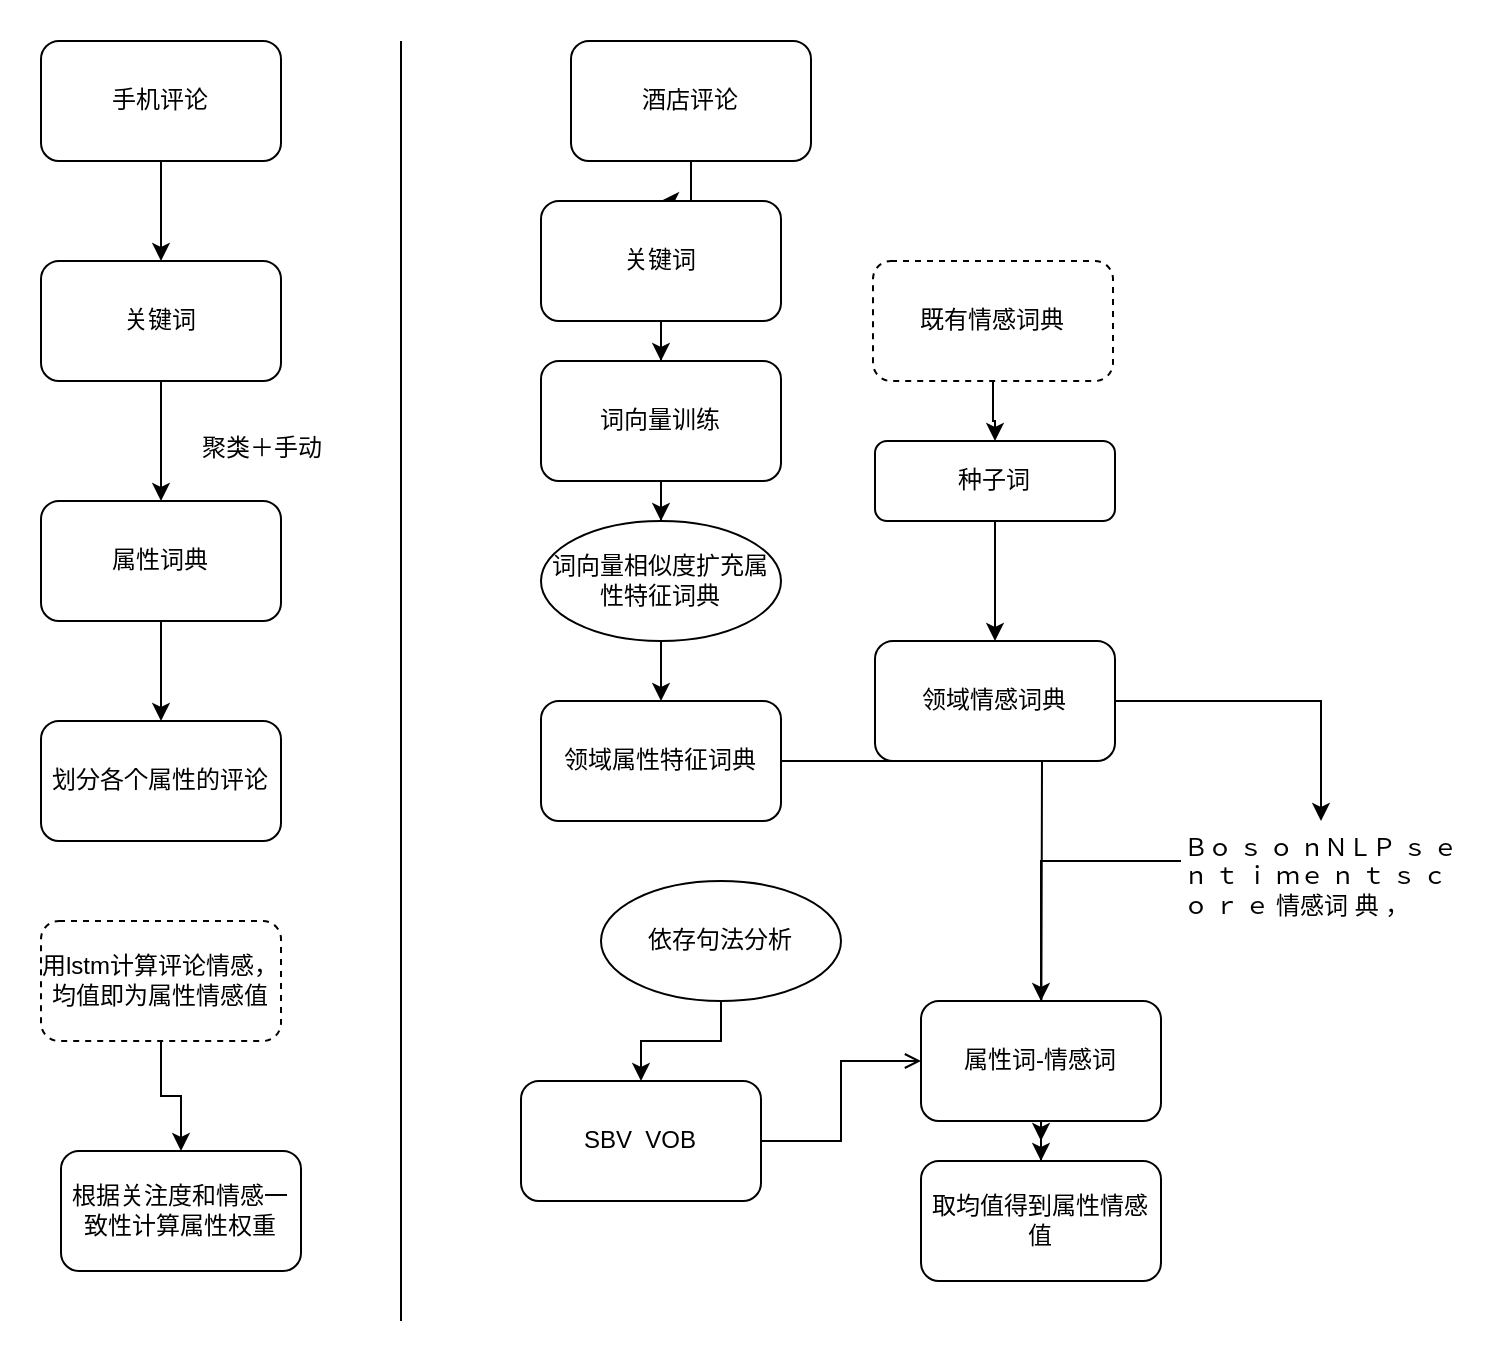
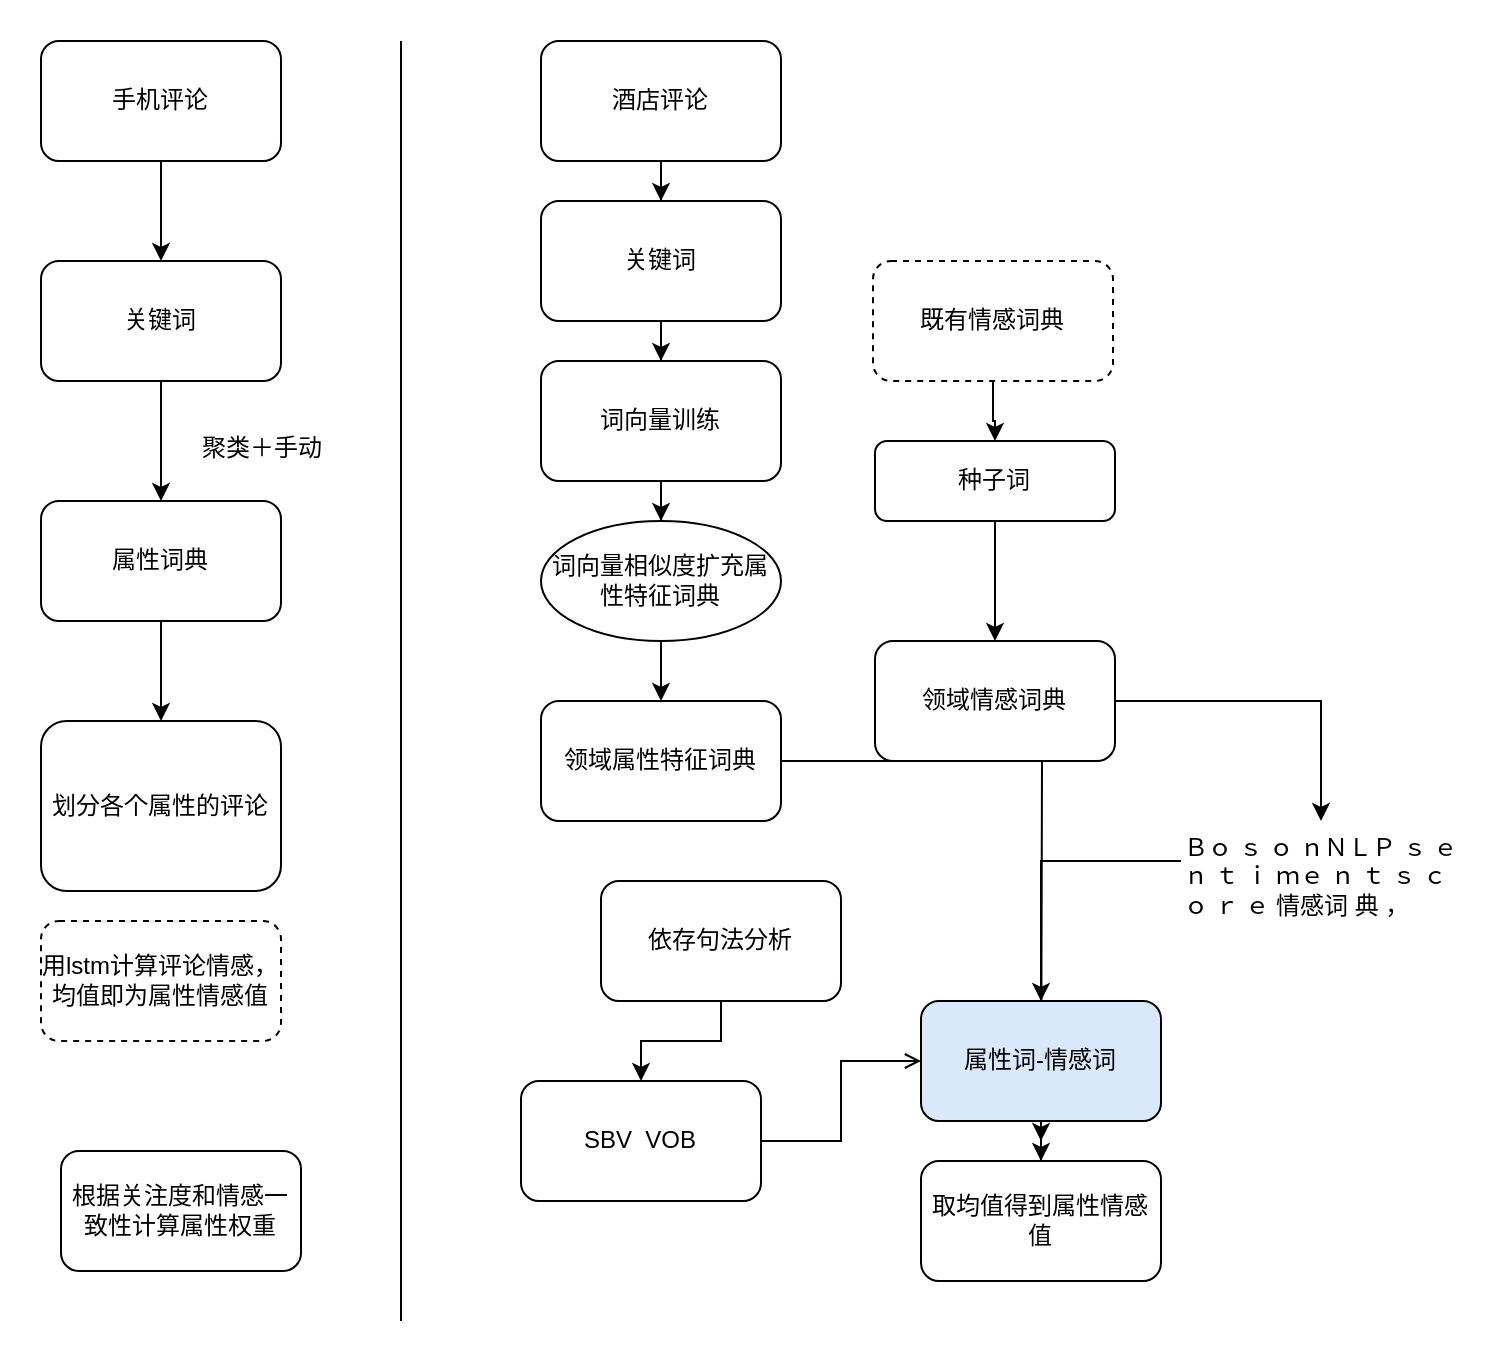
(691, 101) -> (661, 101)
(161, 781) -> (161, 806)
(721, 941) -> (721, 941)
(1041, 1061) -> (1041, 1061)
(164, 1096) -> none
